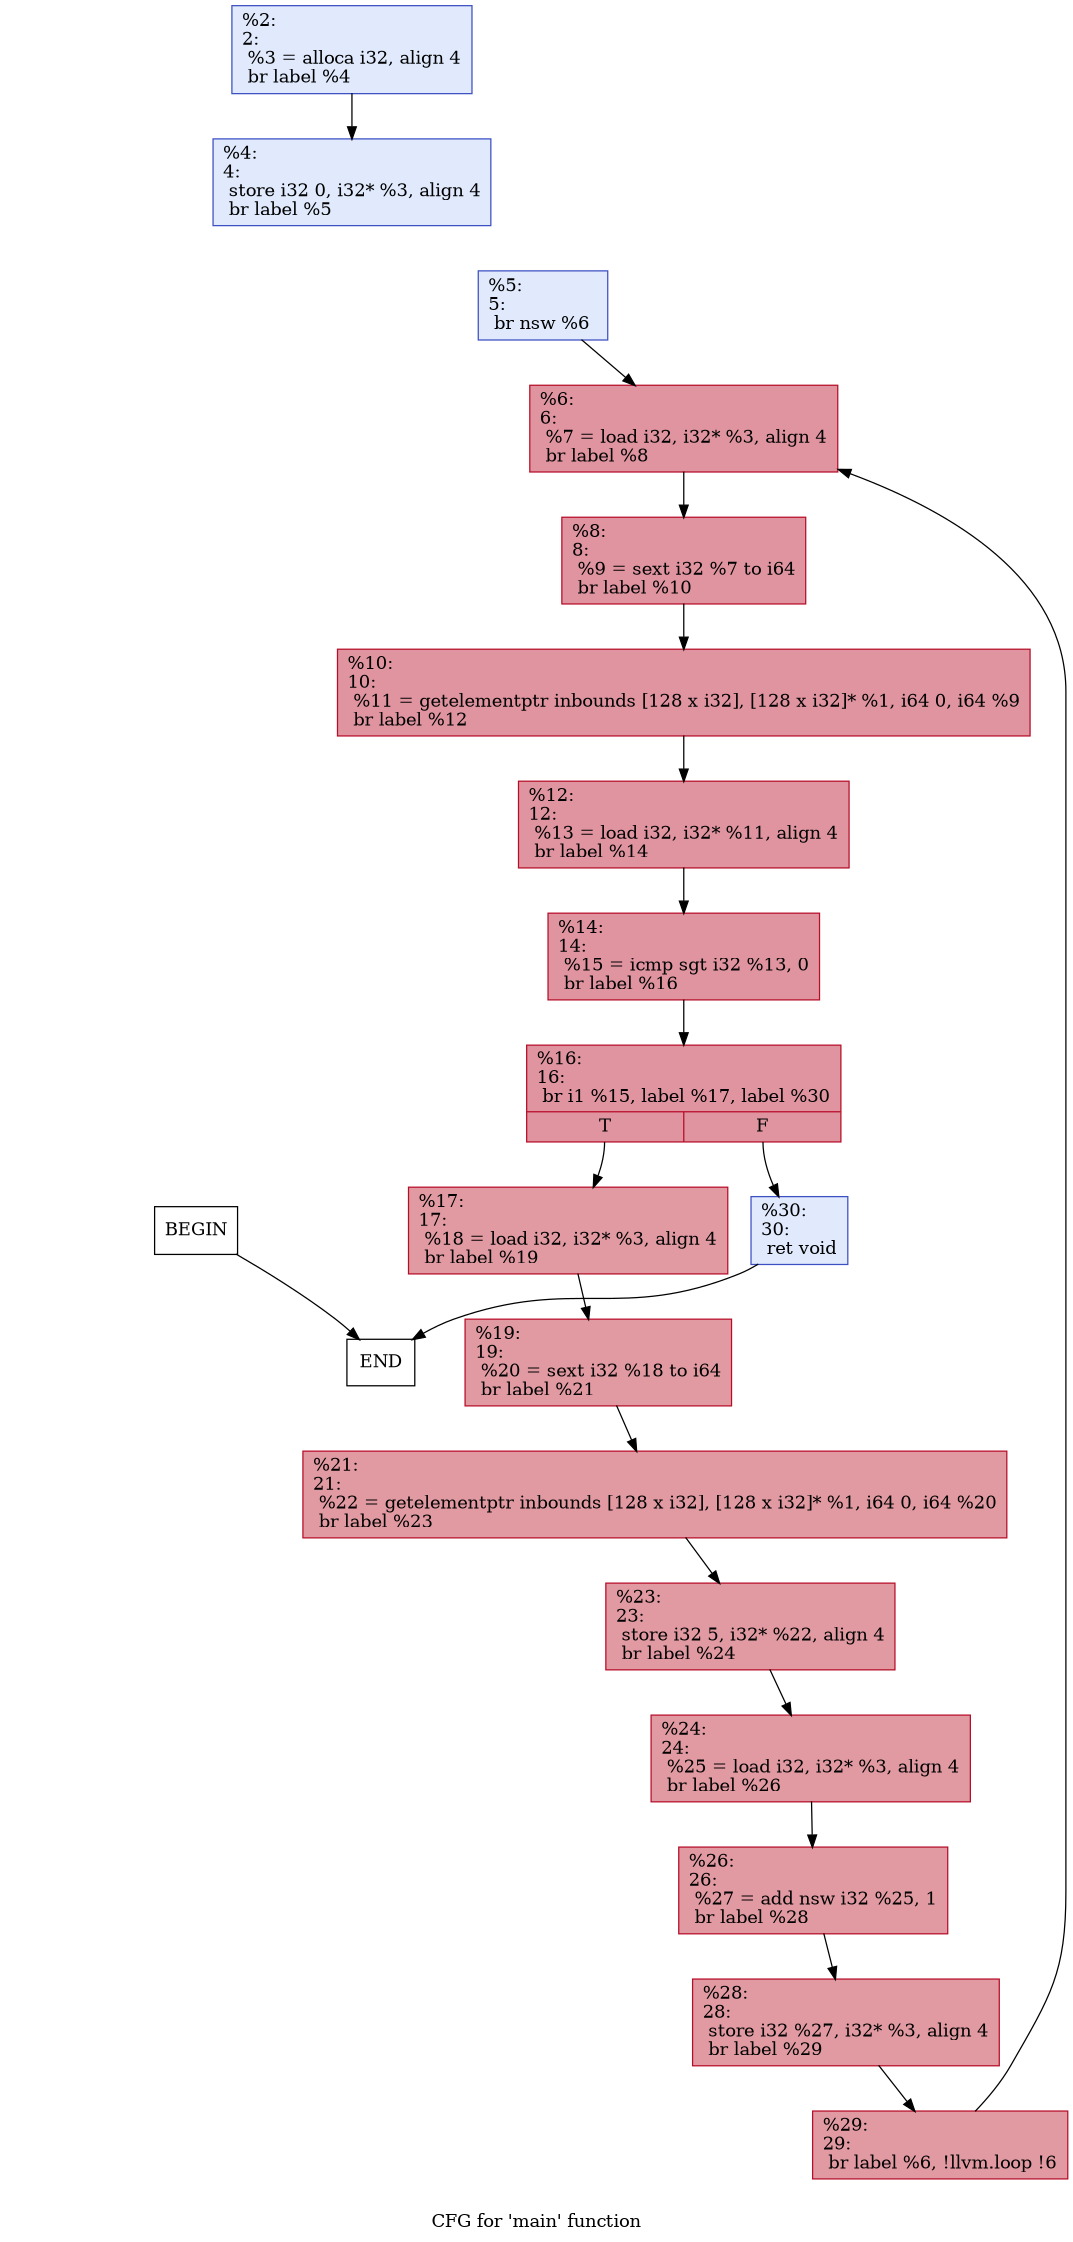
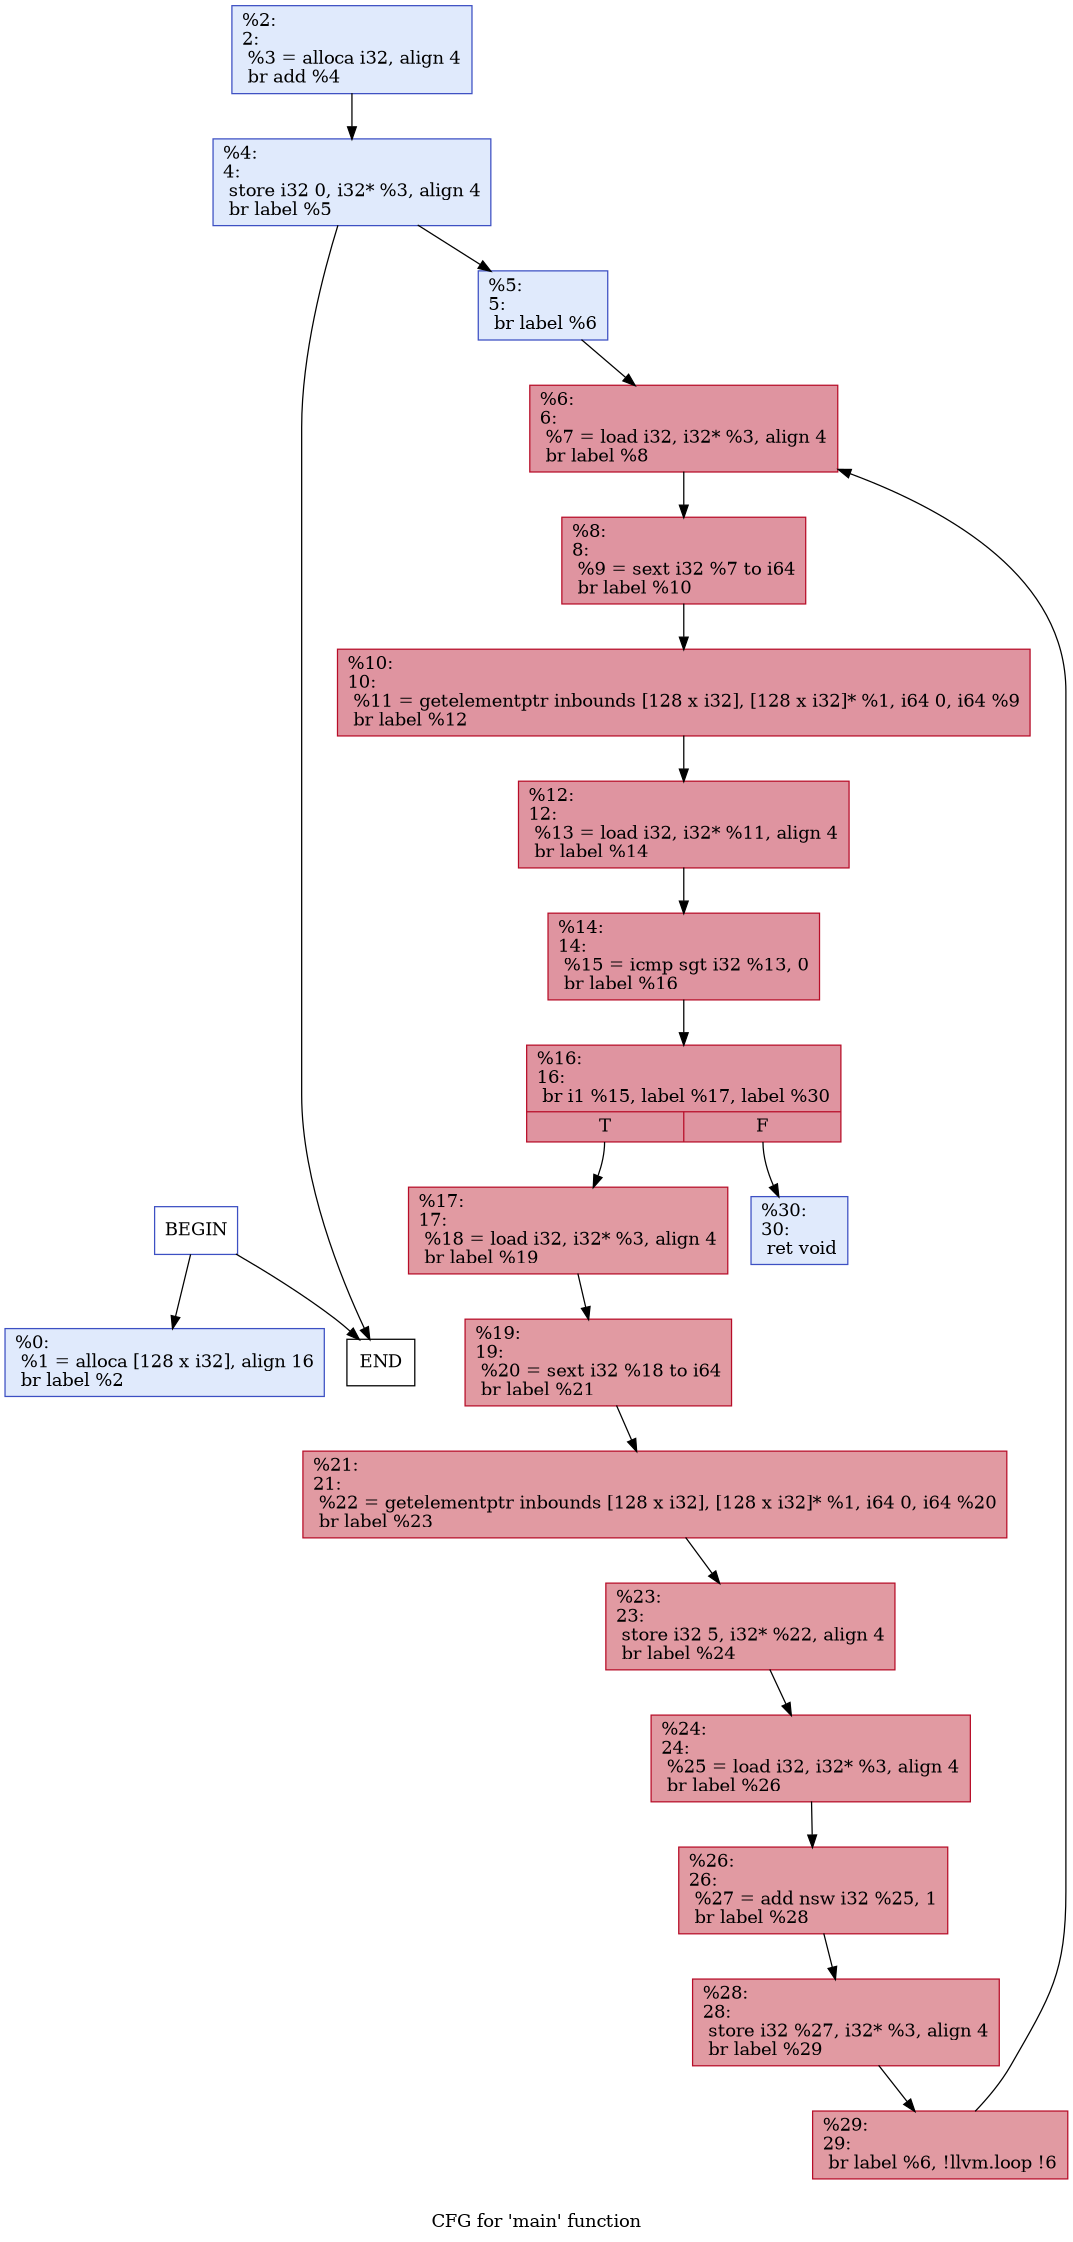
(297, 77) -> (292, 77)
none -> (449, 245)
(539, 324) -> (543, 324)
(196, 1231) -> (196, 1231)
(599, 1298) -> (302, 780)
none -> (165, 1363)
